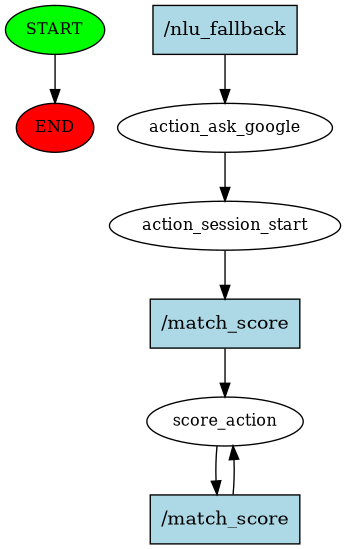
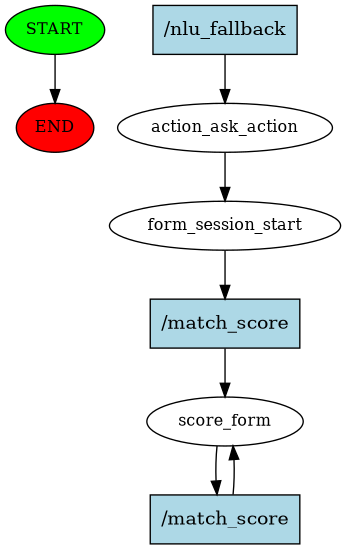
(225, 128) -> (225, 128)
(225, 226) -> (225, 226)
(225, 422) -> (225, 422)
